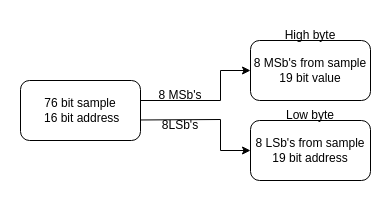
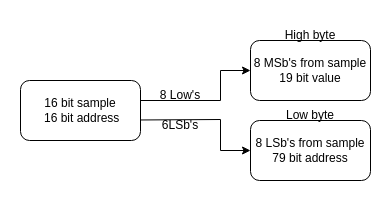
(181, 96) -> (181, 96)
(81, 111) -> (81, 111)
(181, 126) -> (181, 126)
(311, 151) -> (311, 151)
